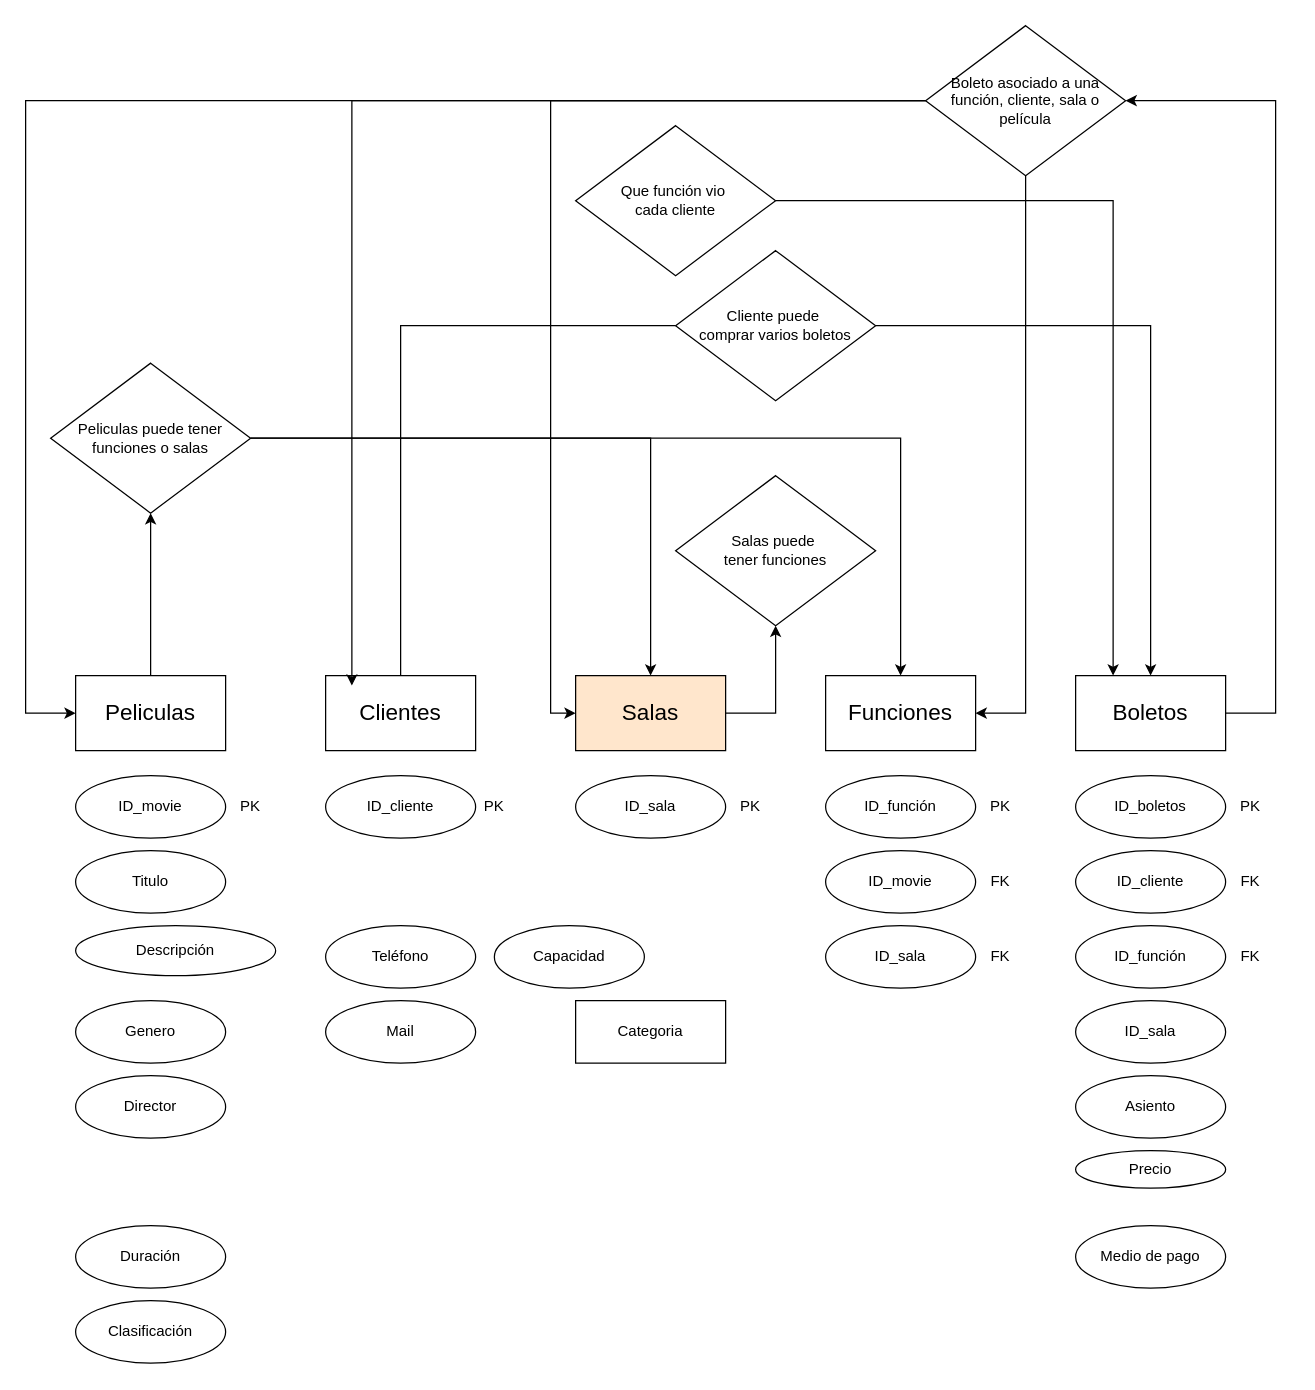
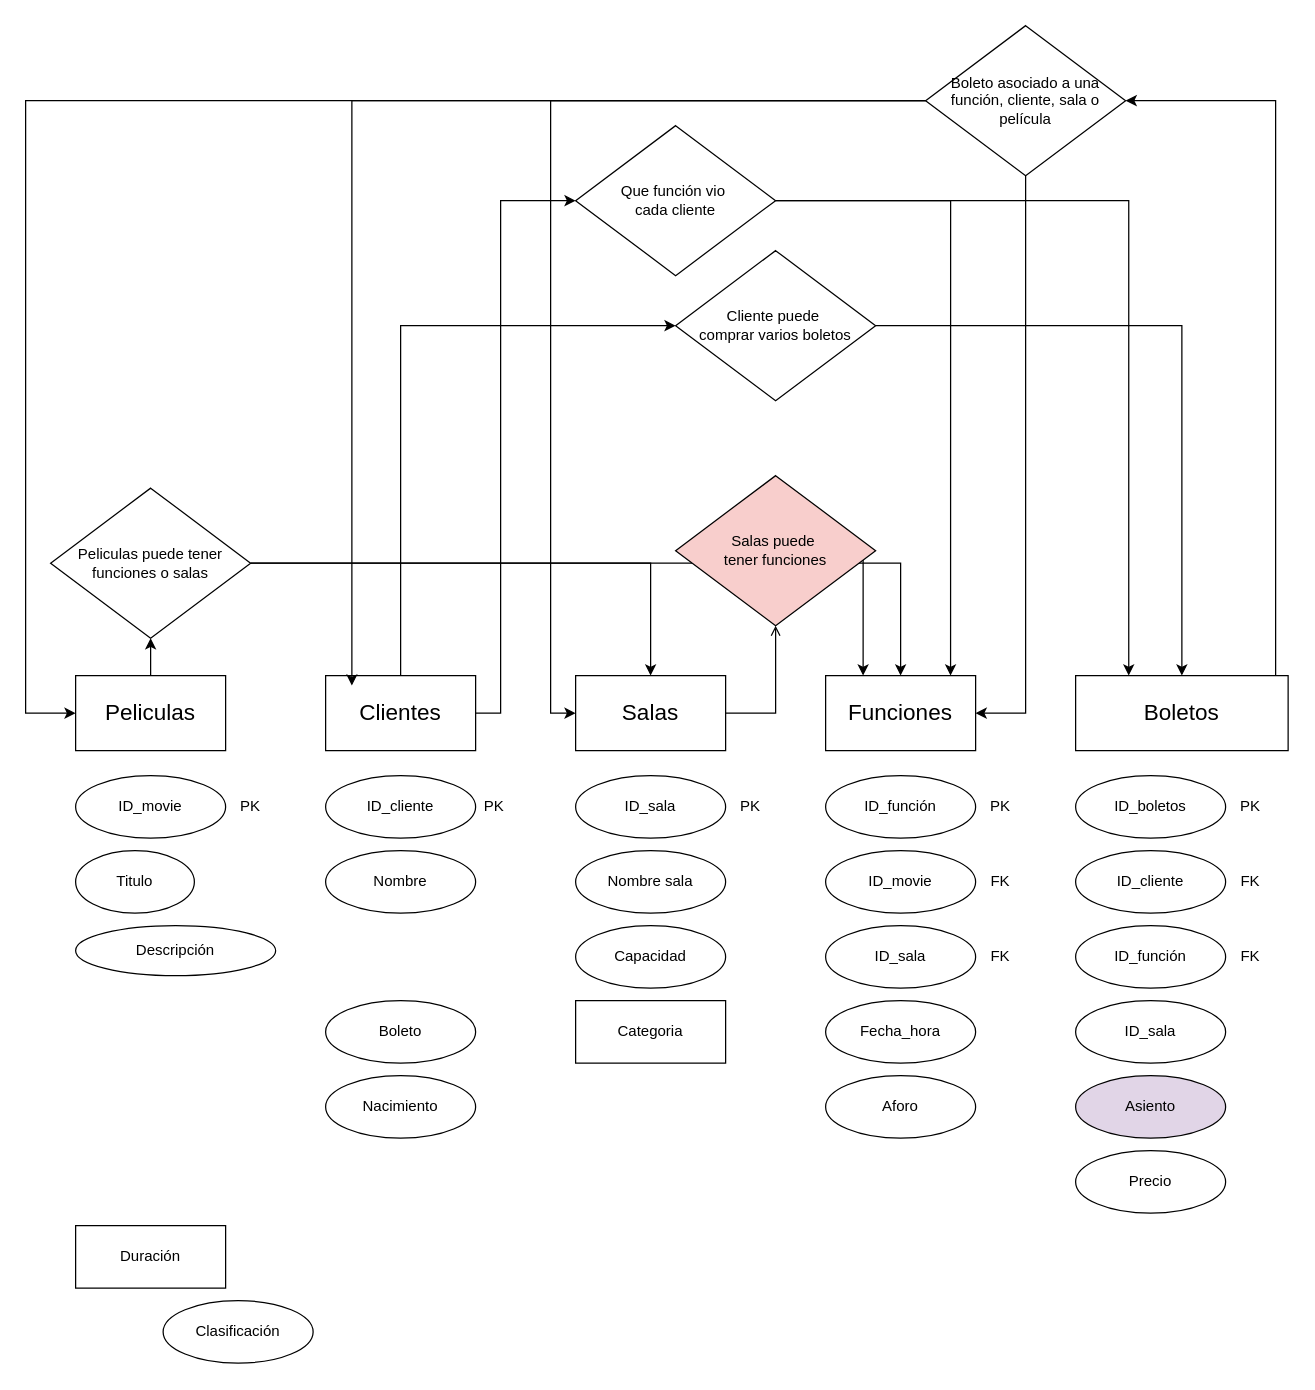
(669, 326) -> (666, 326)
none -> (951, 435)
none -> (501, 436)
(151, 438) -> (151, 563)
(776, 551) -> (776, 551)
none -> (863, 613)
(776, 636) -> (776, 632)
(651, 713) -> (651, 713)
(1151, 713) -> (1182, 713)
(151, 882) -> (135, 882)
none -> (401, 882)
none -> (651, 882)
(401, 957) -> none
(569, 957) -> (651, 957)
(151, 1032) -> none
(401, 1032) -> (401, 1032)
none -> (901, 1032)
(151, 1107) -> none
none -> (401, 1107)
none -> (901, 1107)
(1151, 1107) -> (1151, 1107)
(1151, 1169) -> (1151, 1182)
(151, 1257) -> (151, 1257)
(1151, 1257) -> none
(151, 1332) -> (238, 1332)
